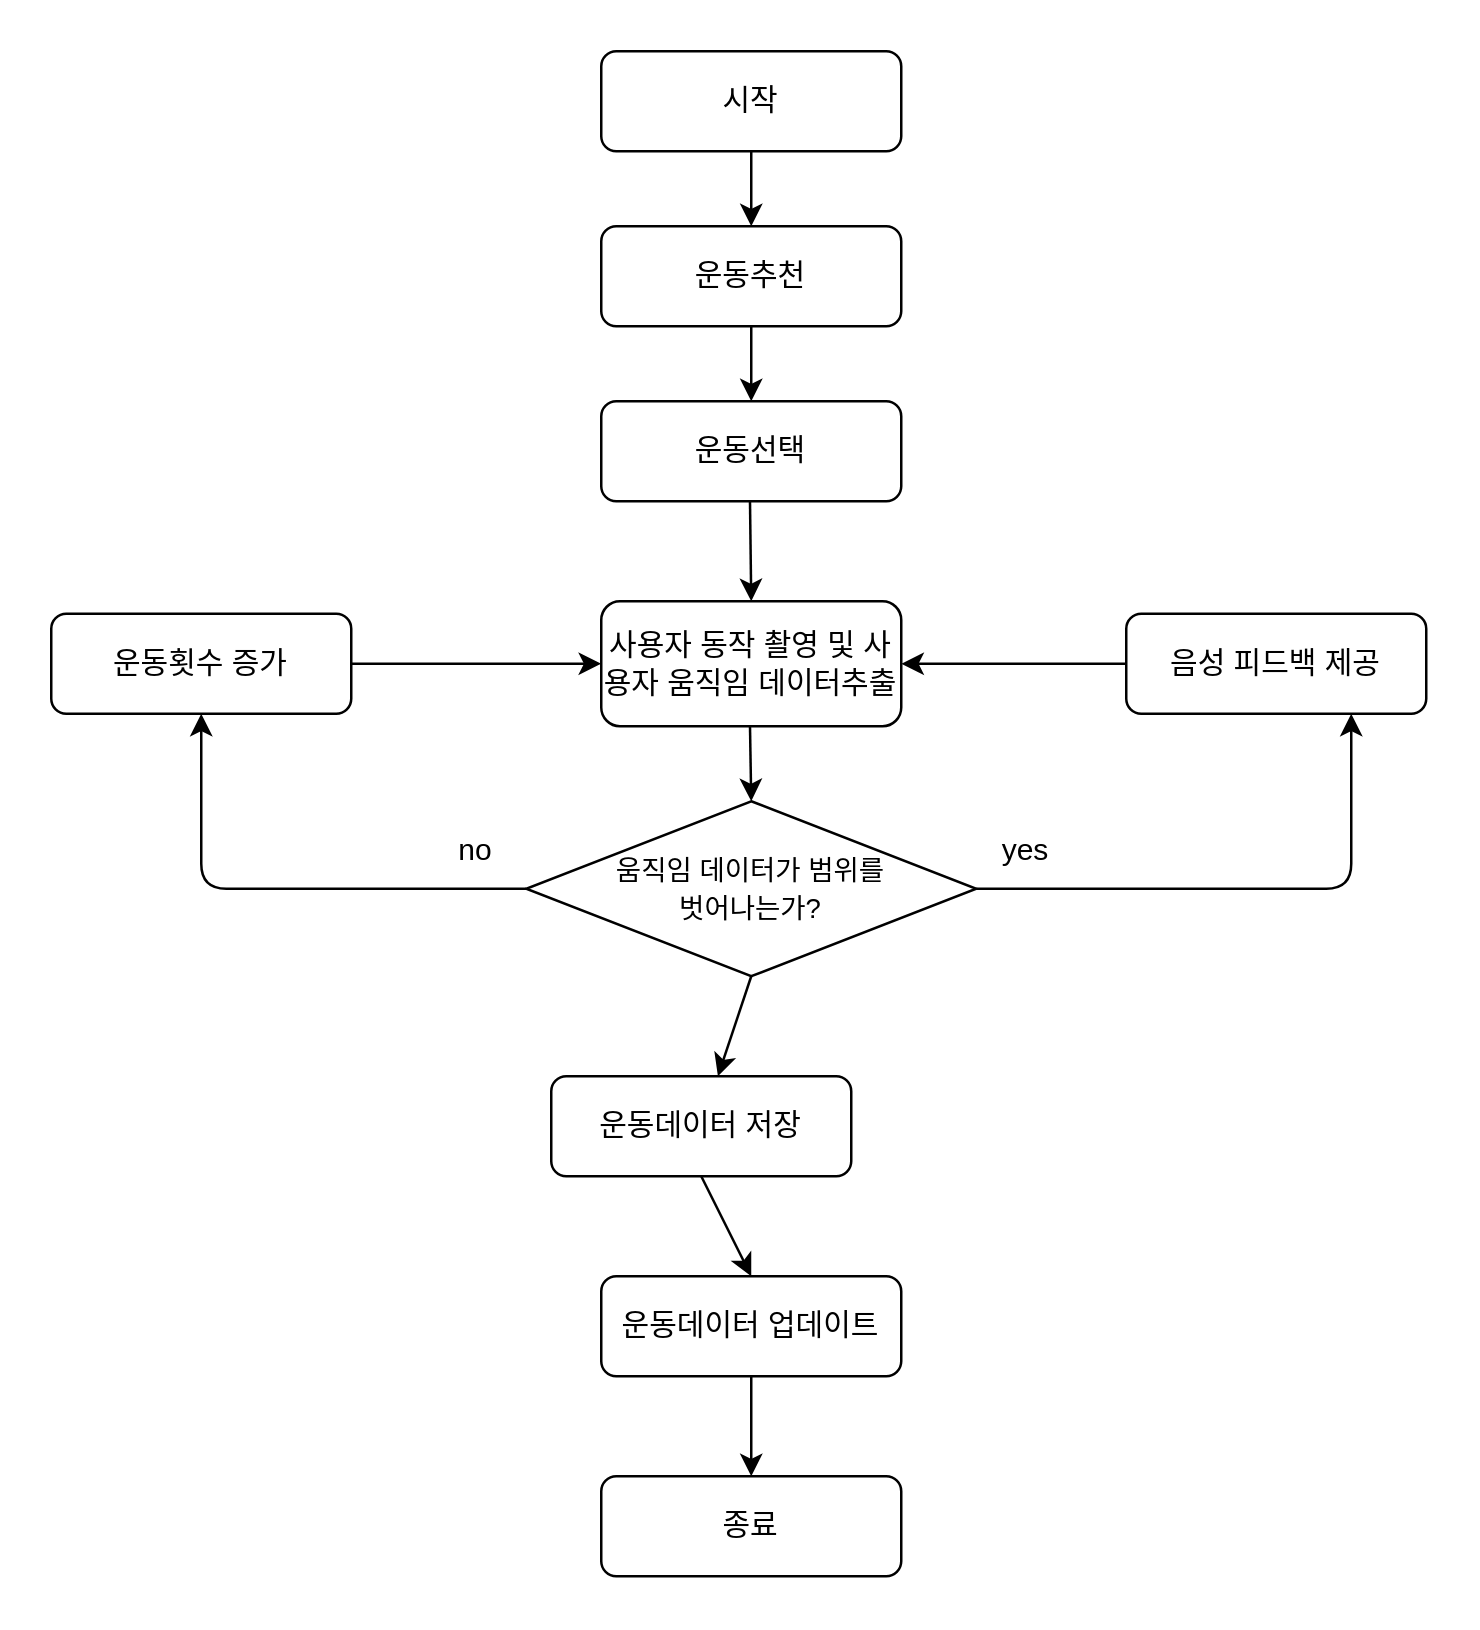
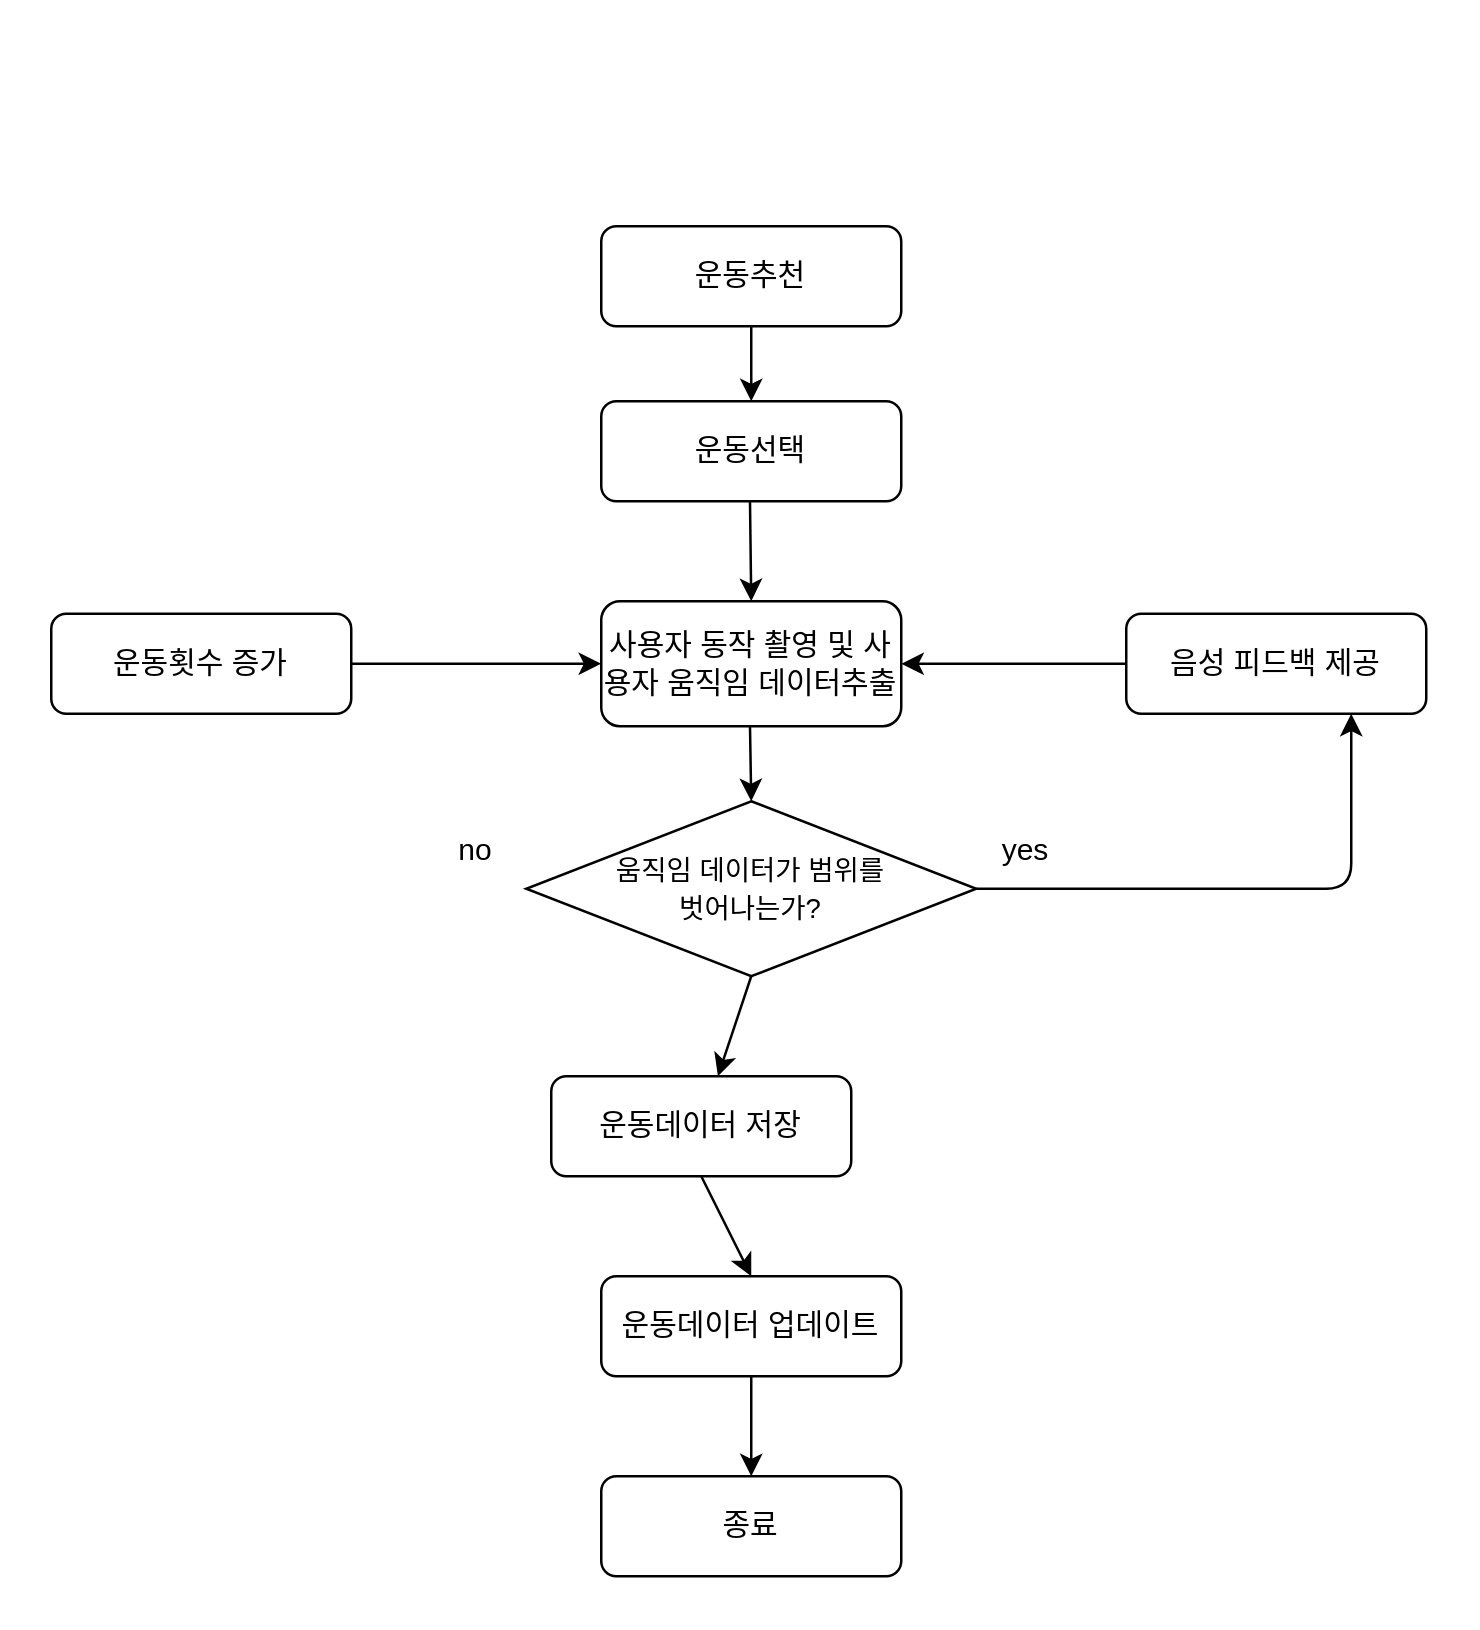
(751, 101) -> none
(751, 180) -> none
(292, 889) -> none
